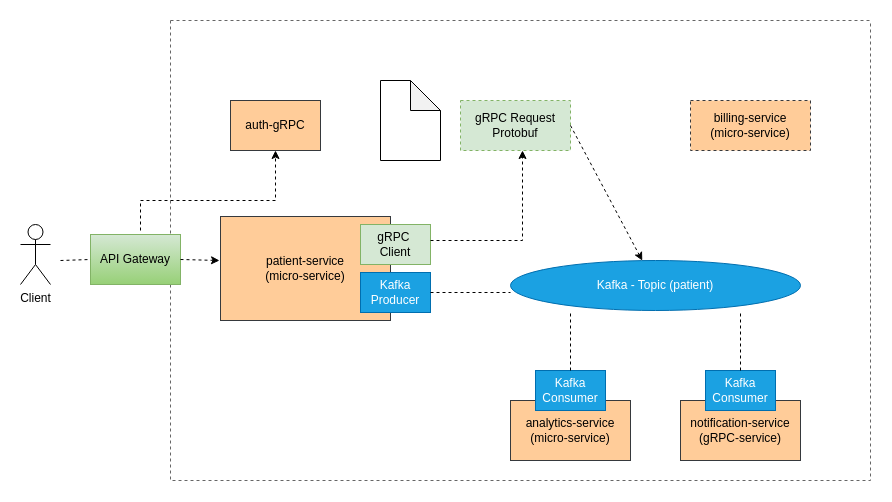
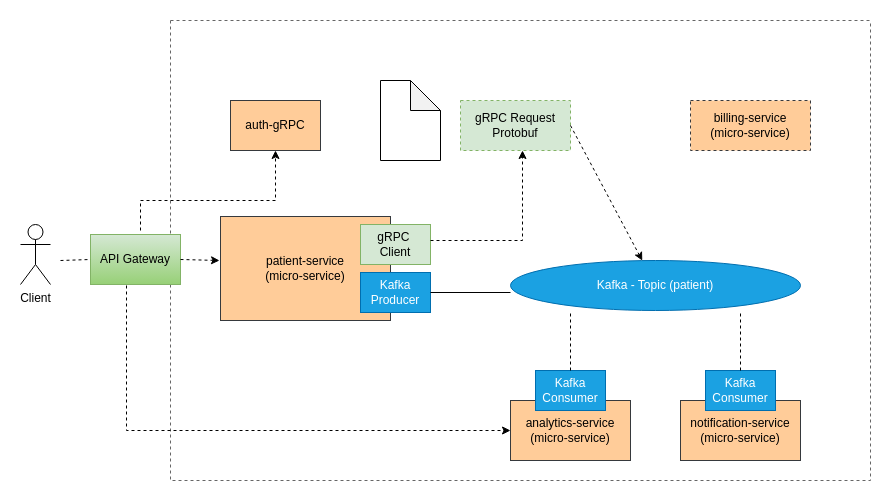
(471, 293) -> (471, 293)
none -> (243, 431)
(741, 431) -> (741, 431)
